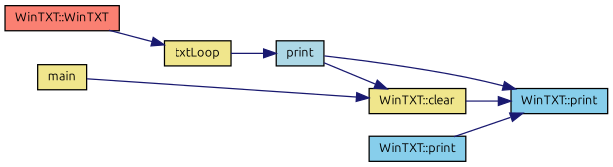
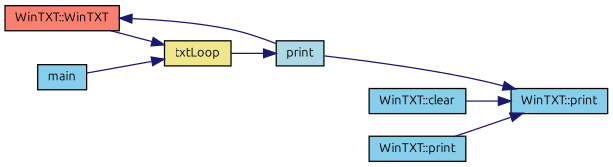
(350, 73) -> (205, 25)
(62, 77) -> (62, 77)
(222, 88) -> (119, 67)
(417, 101) -> (417, 101)
